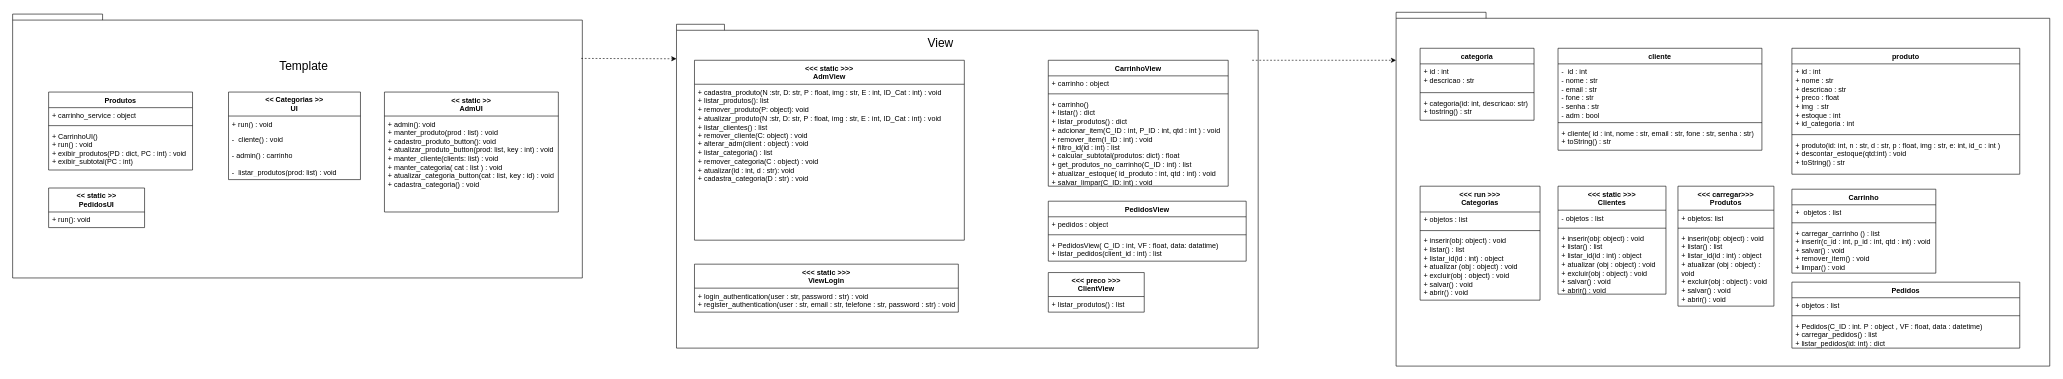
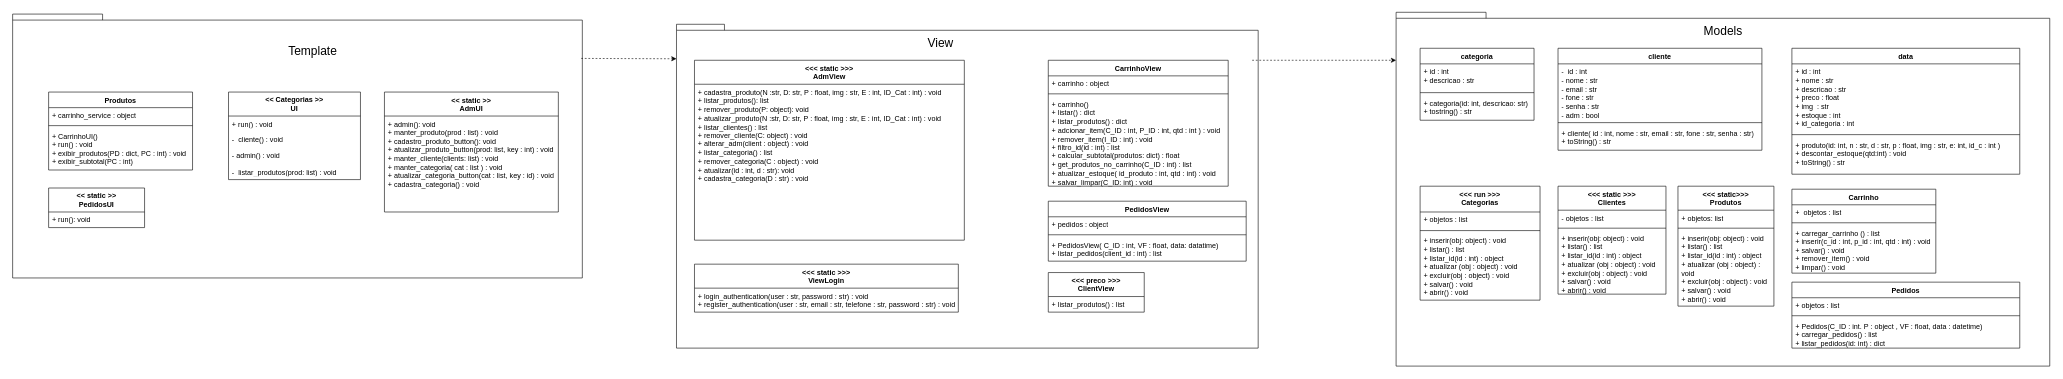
none -> (1724, 30)
(1907, 57) -> (1907, 57)
(303, 65) -> (312, 50)
(267, 156) -> (259, 156)
(1727, 199) -> (1727, 199)
